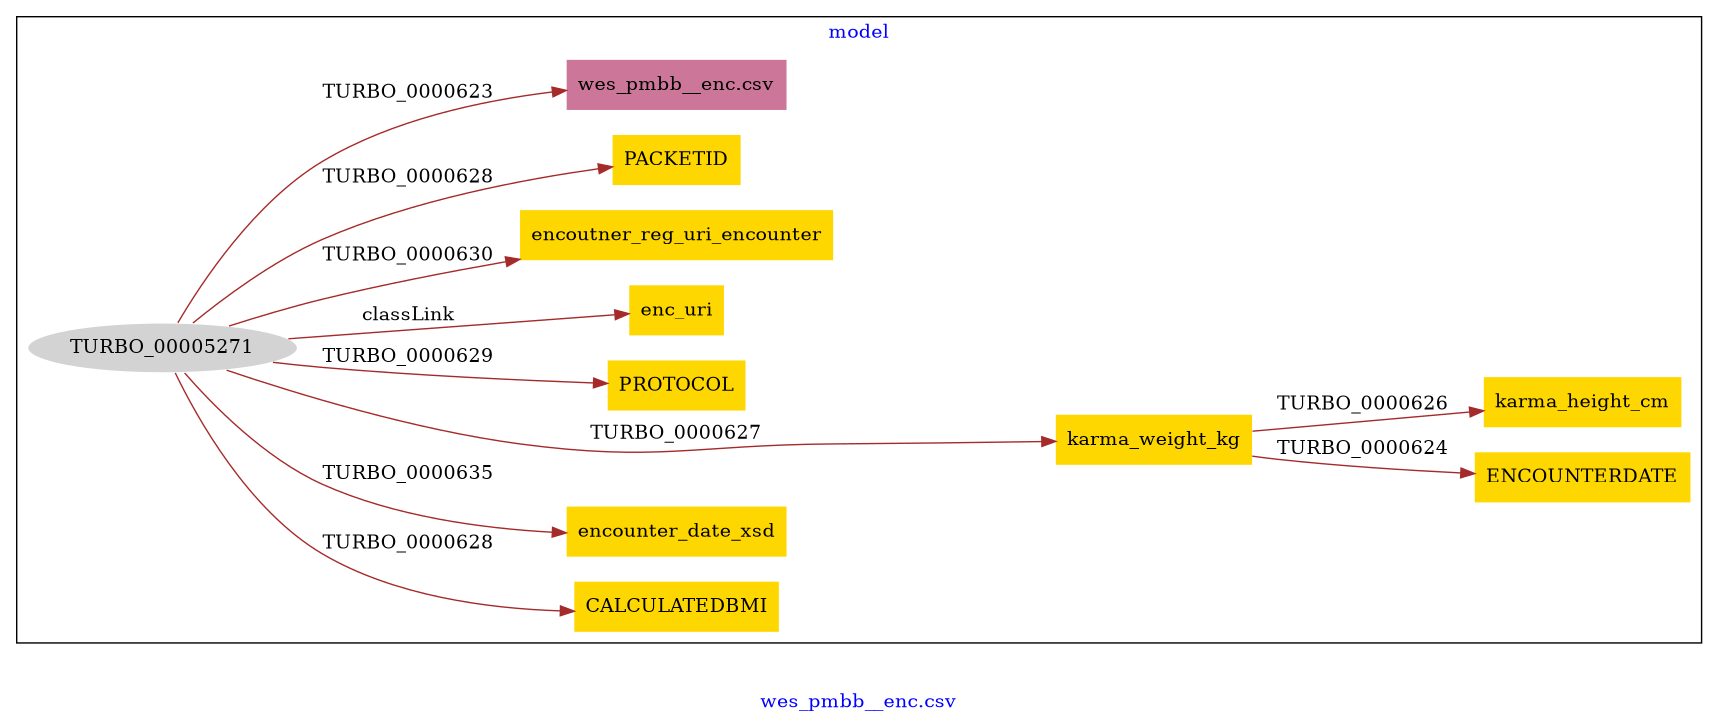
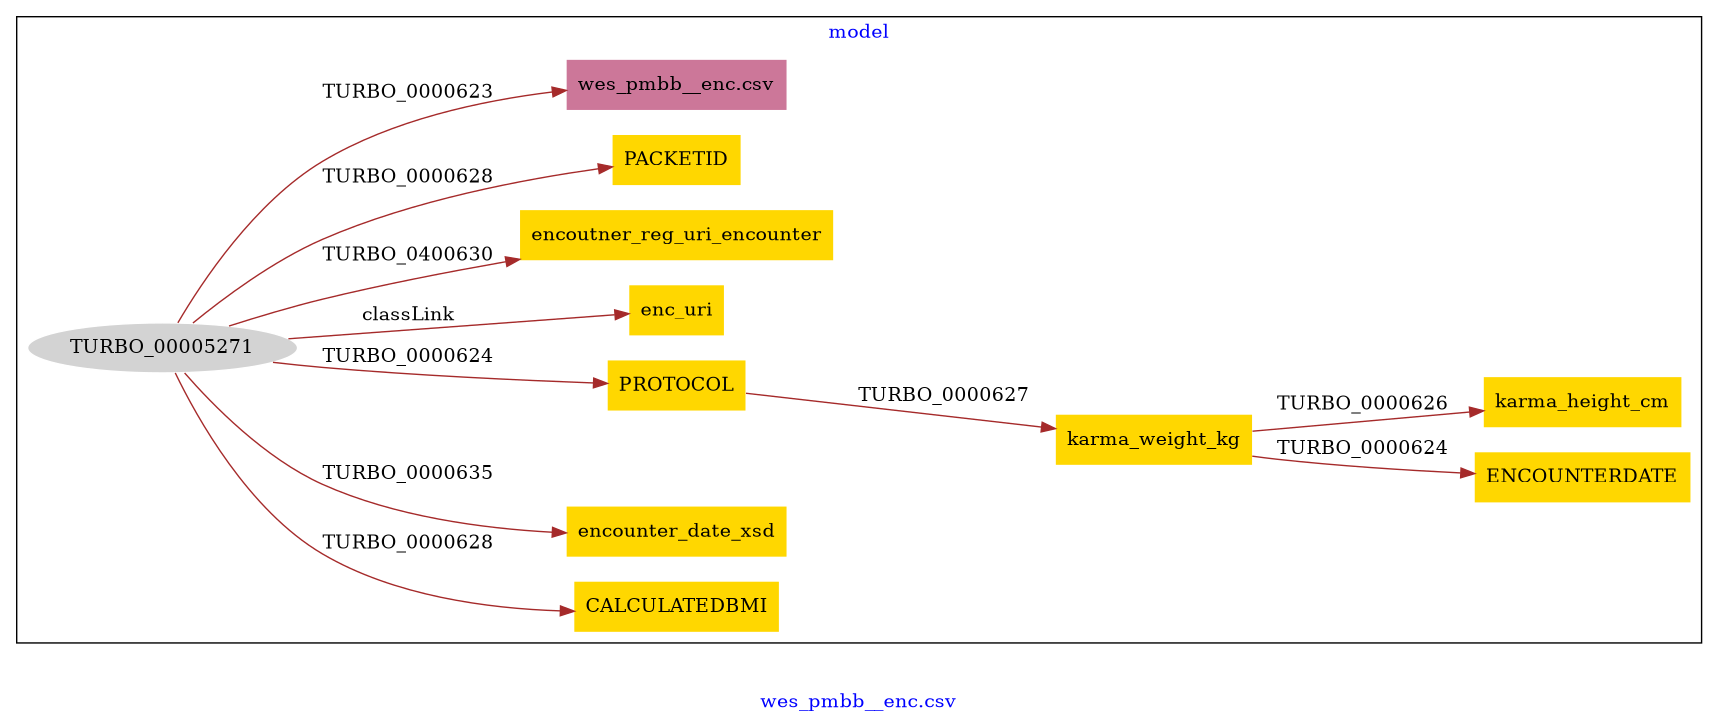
(409, 255) -> (409, 255)
(409, 357) -> (409, 357)
(629, 452) -> (894, 410)
